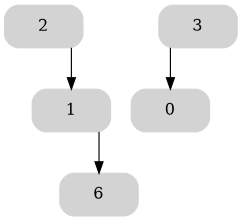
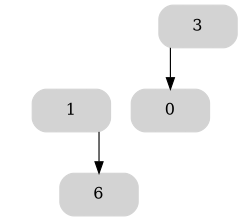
(44, 26) -> none
